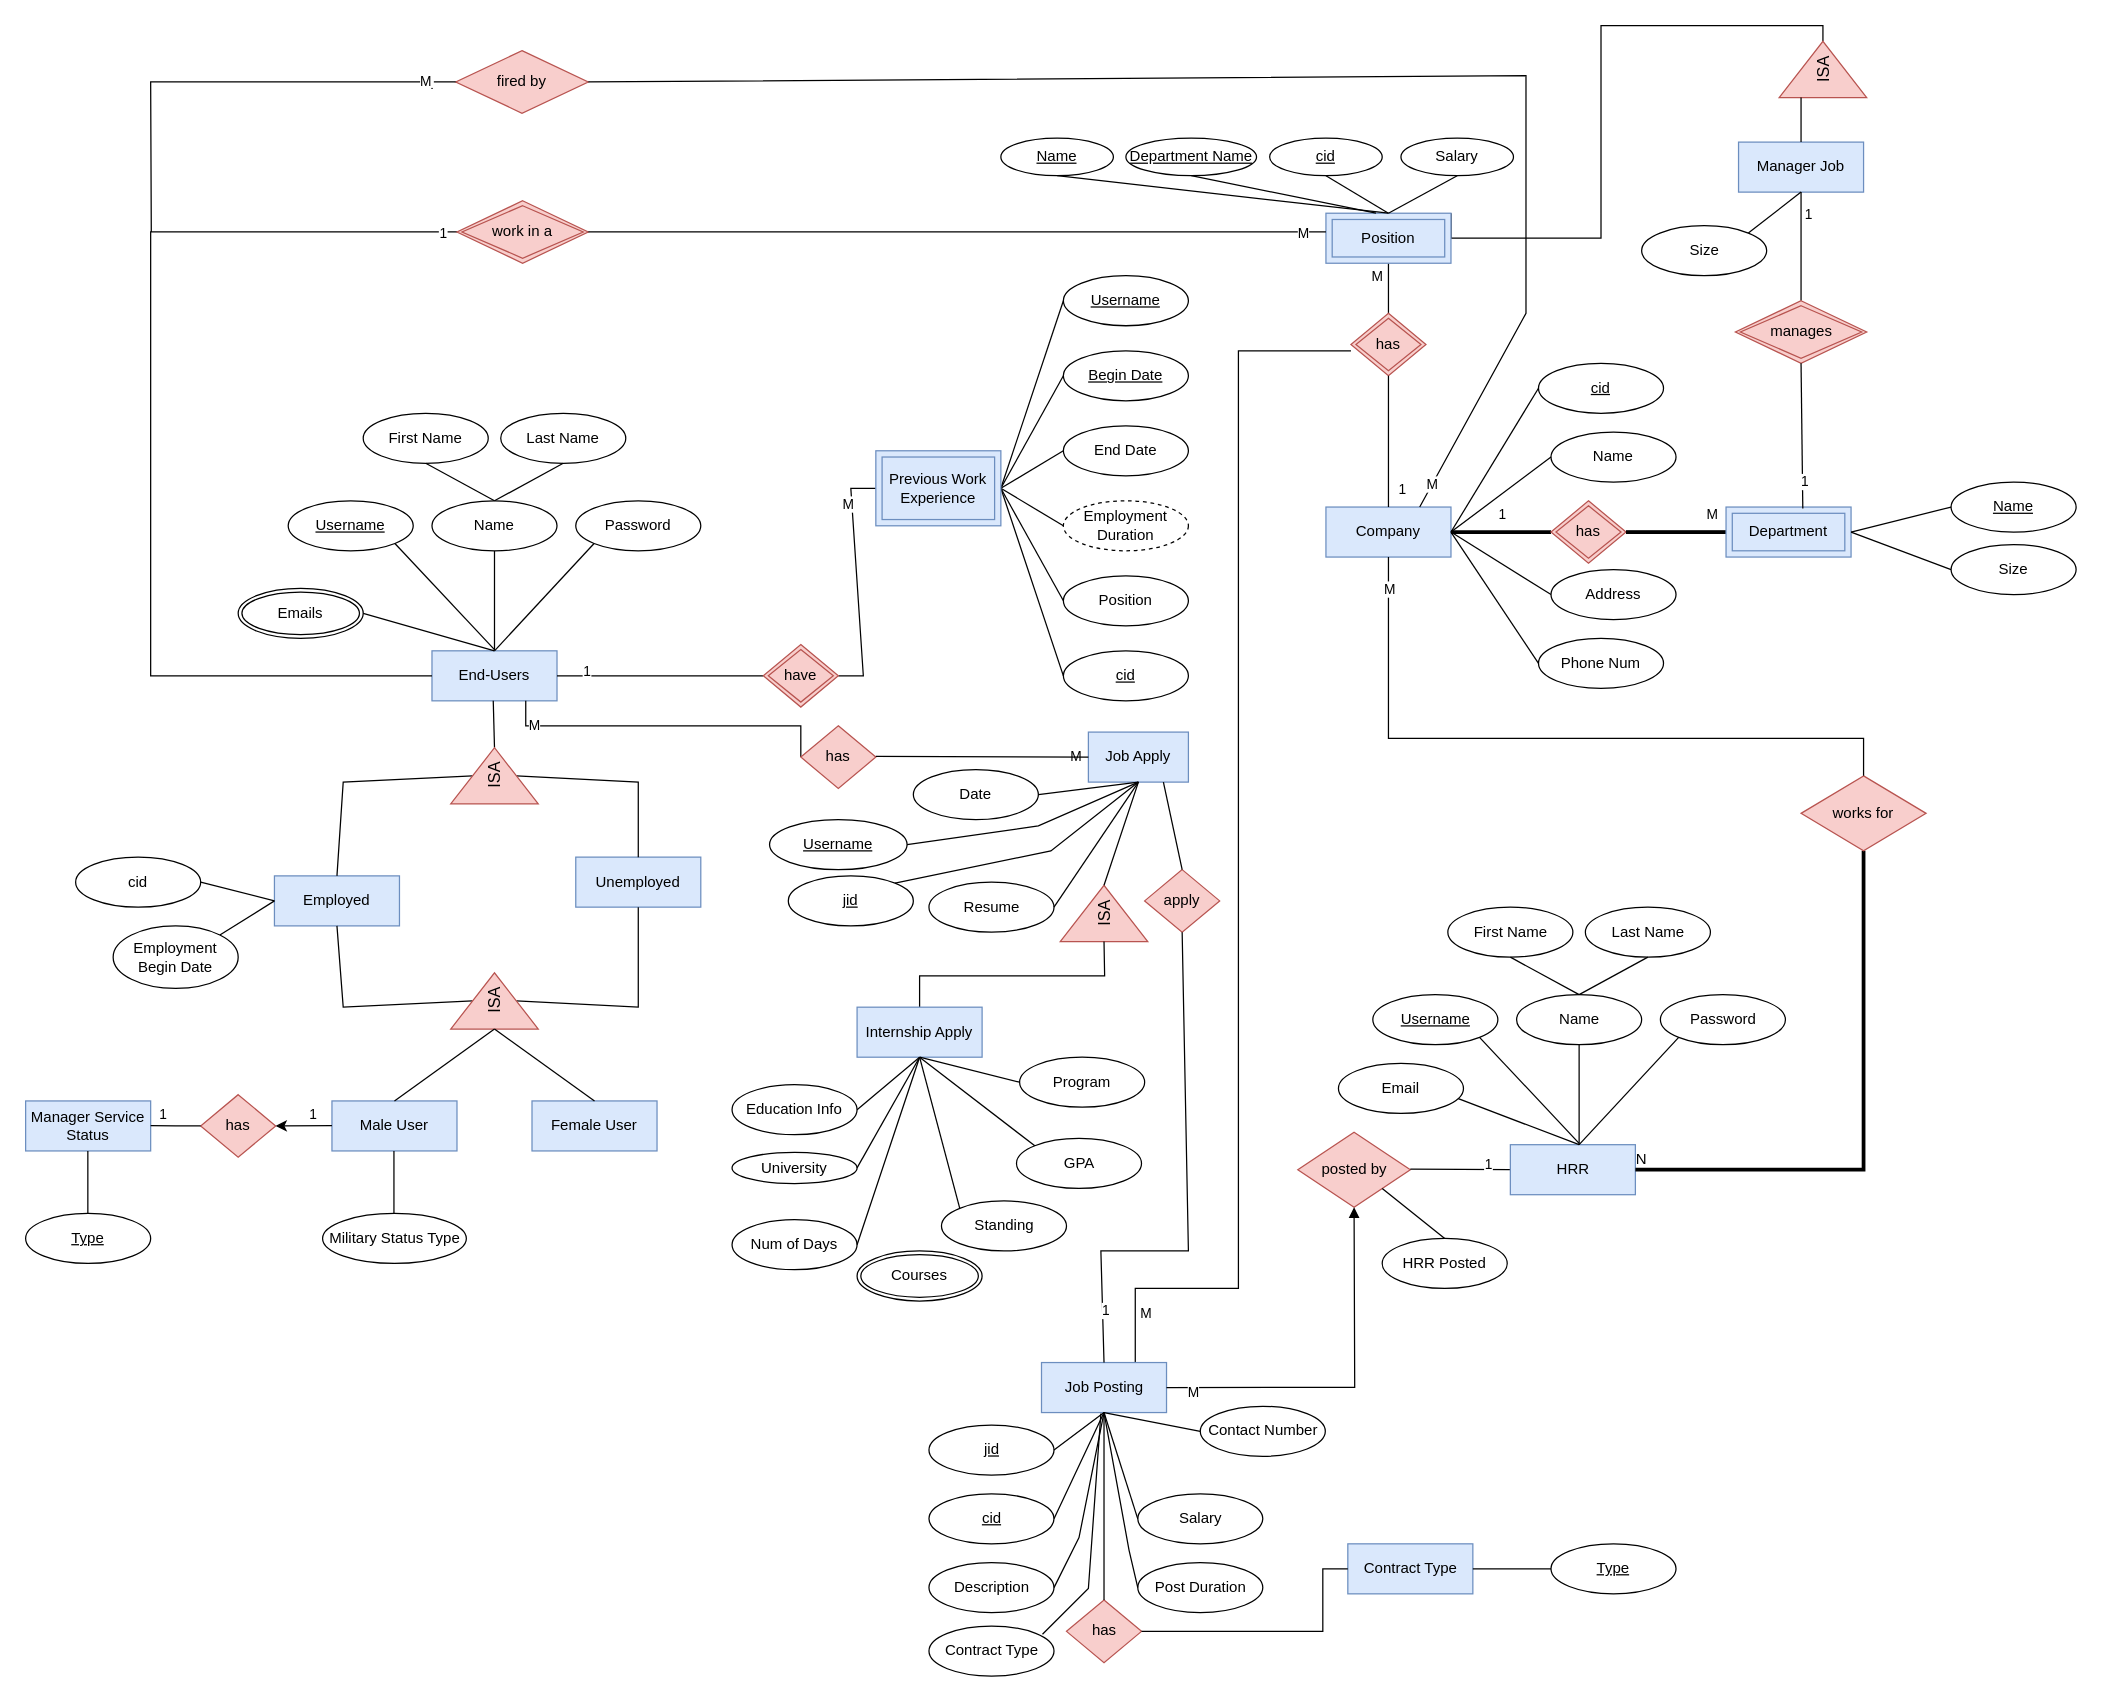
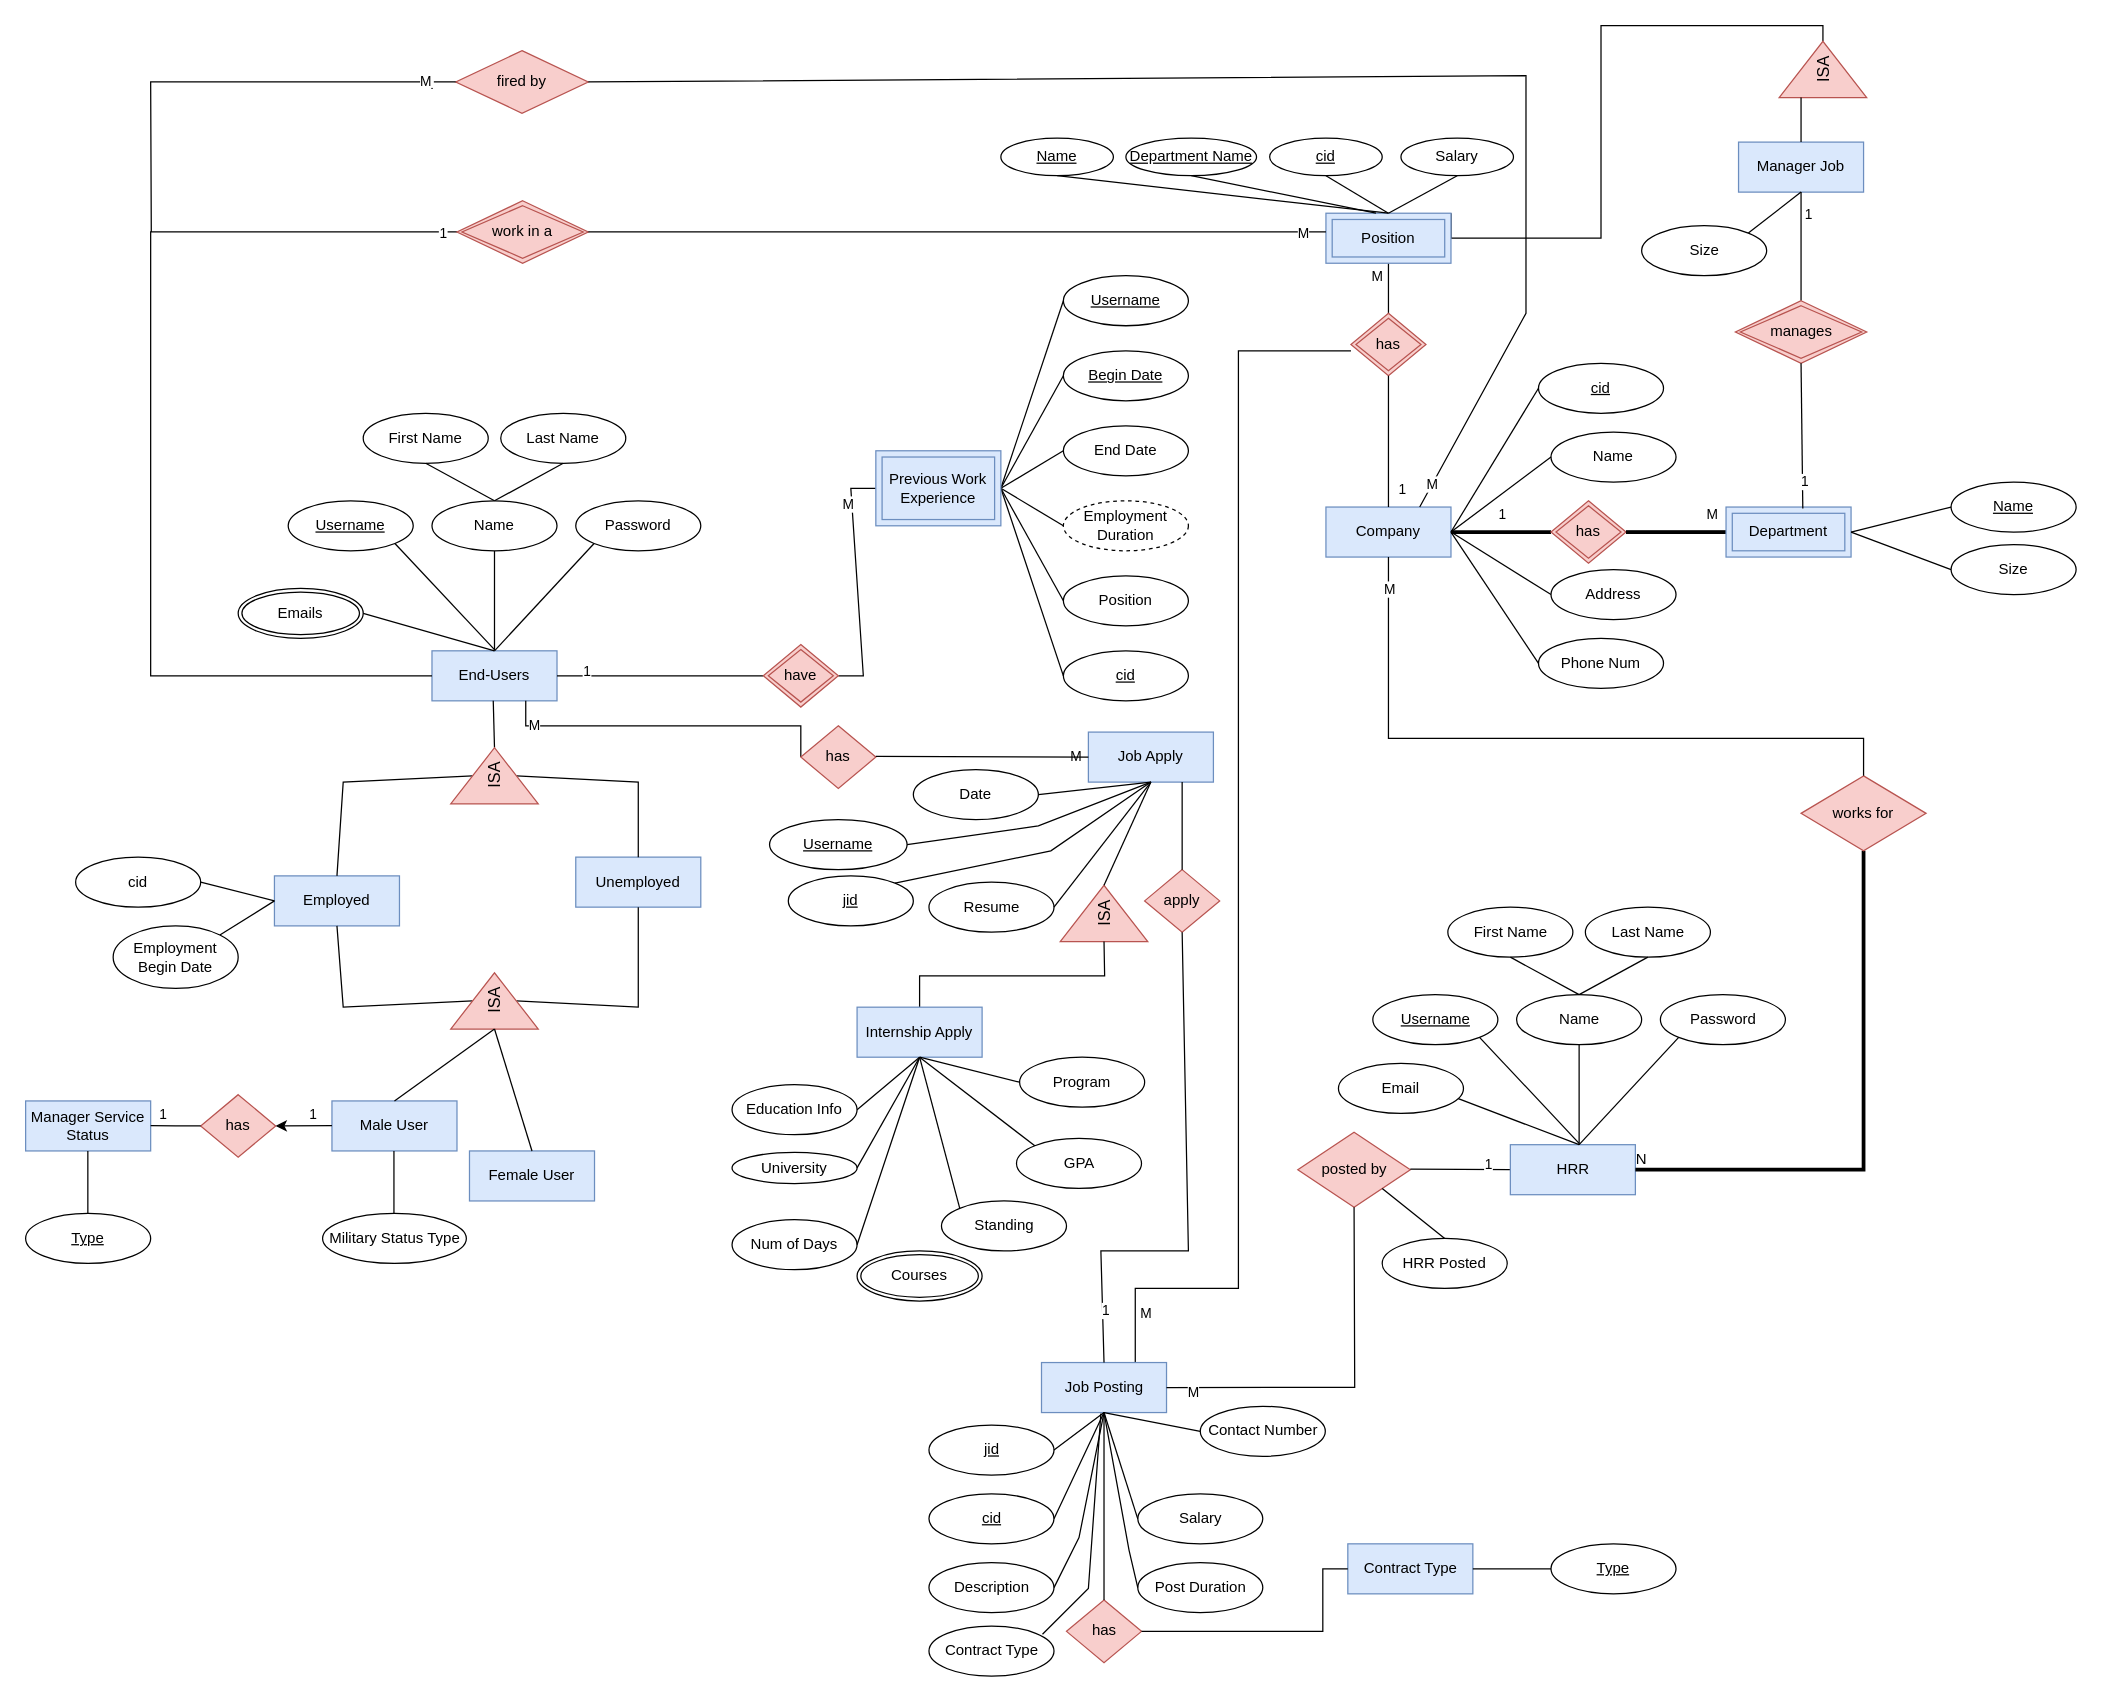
(1138, 757) -> (1151, 757)
(594, 1126) -> (532, 1176)
(1354, 1218) -> (1354, 1214)
